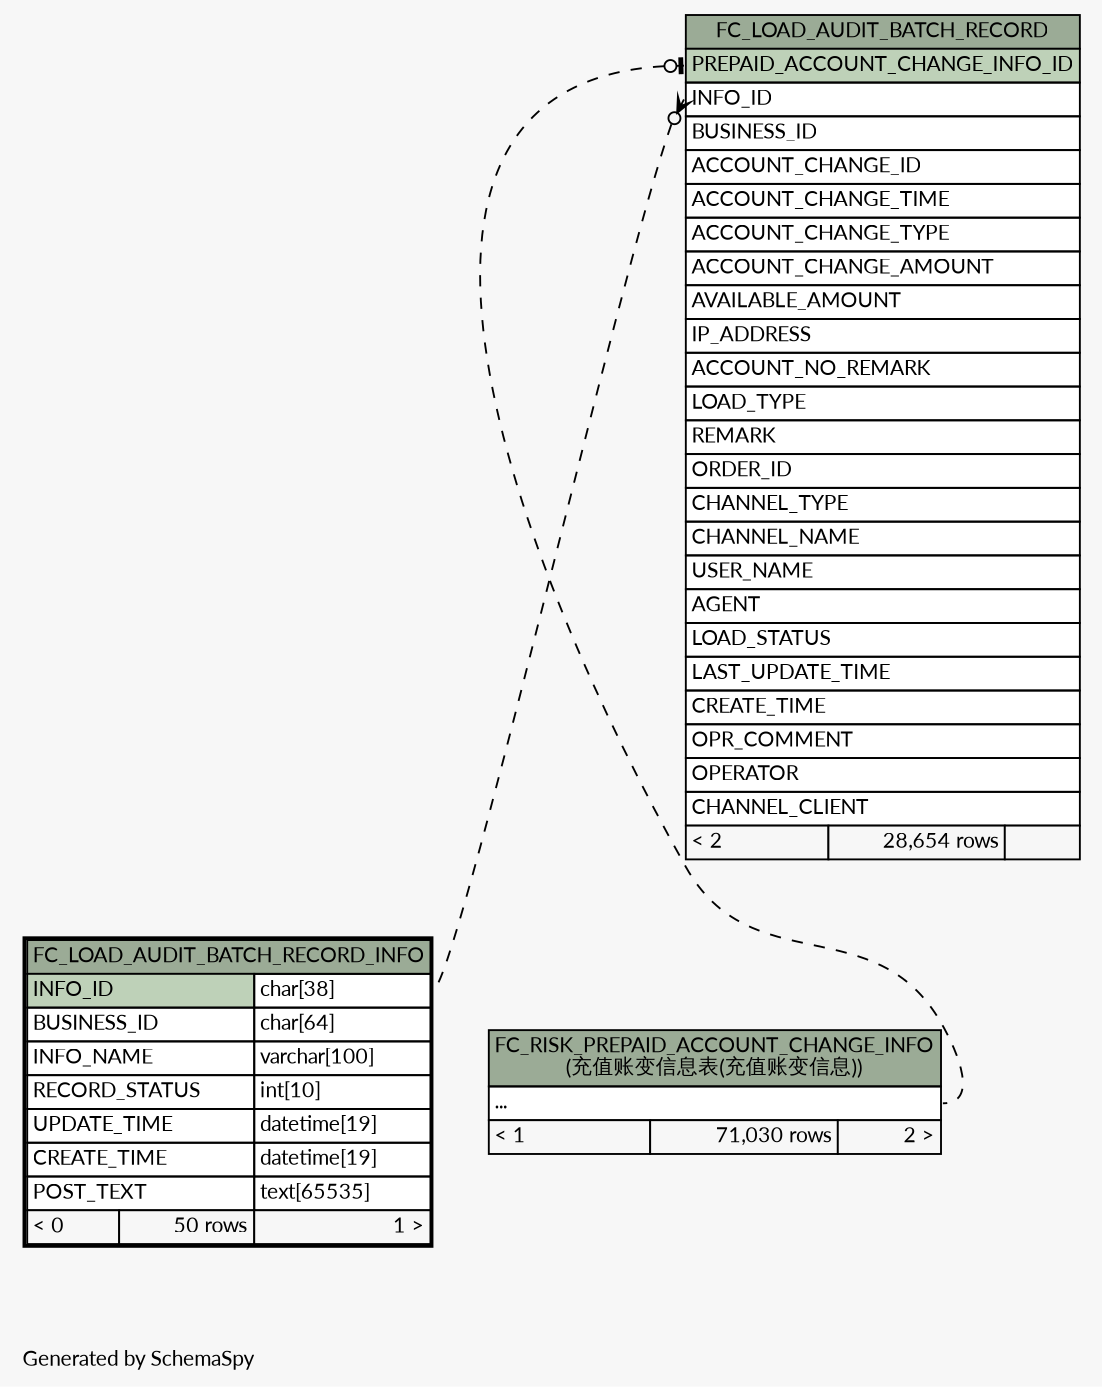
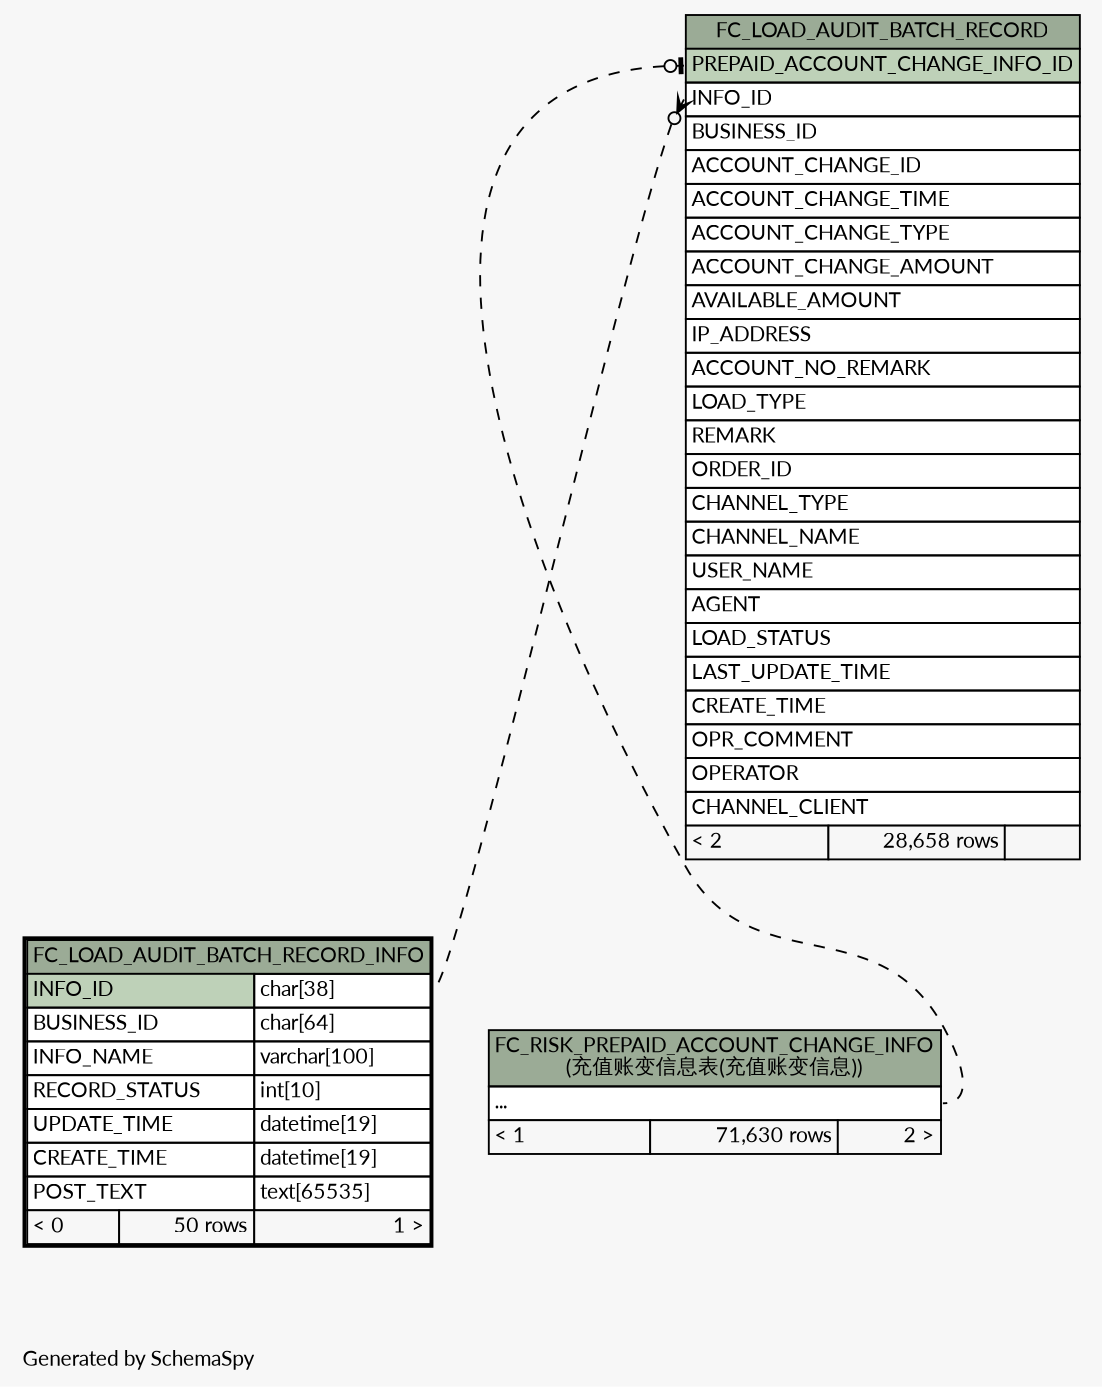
(941, 842) -> (941, 842)
(774, 1136) -> (774, 1136)
